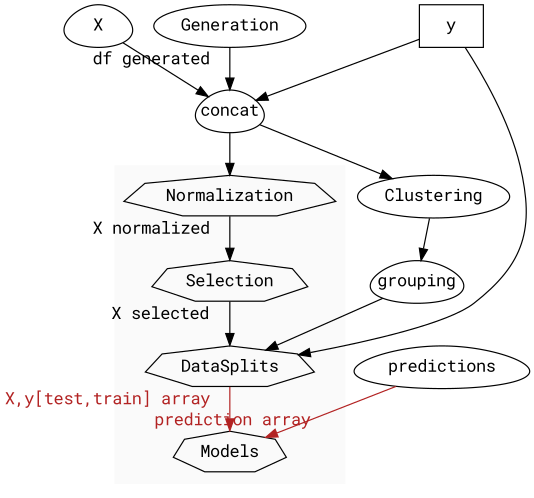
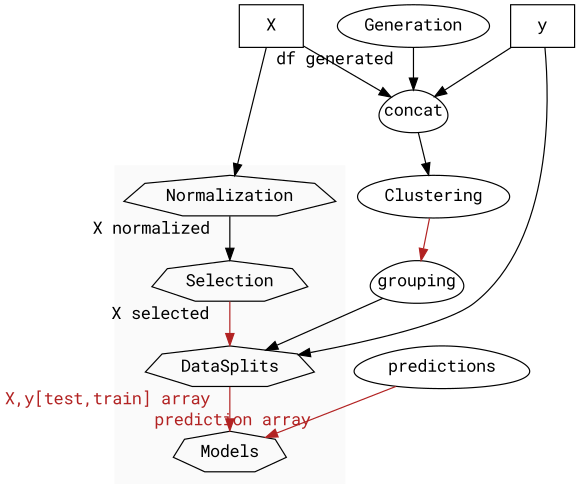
(98, 26) -> (271, 26)
(230, 148) -> (252, 106)
(426, 234) -> (426, 234)
(230, 317) -> (230, 317)
